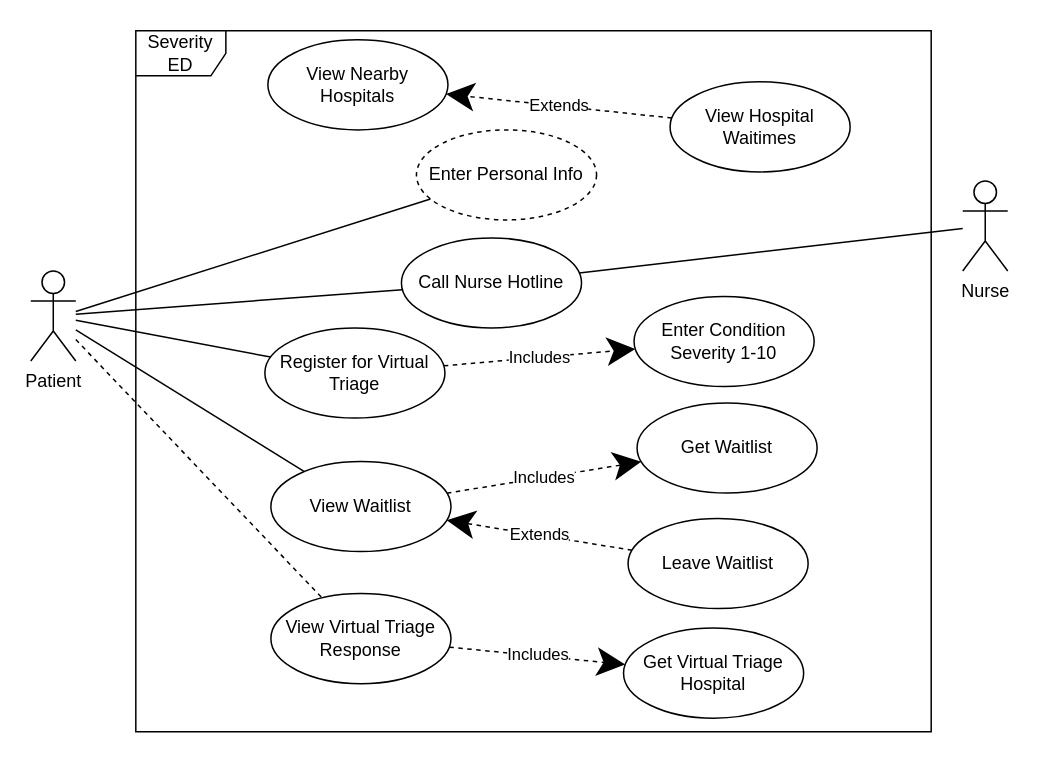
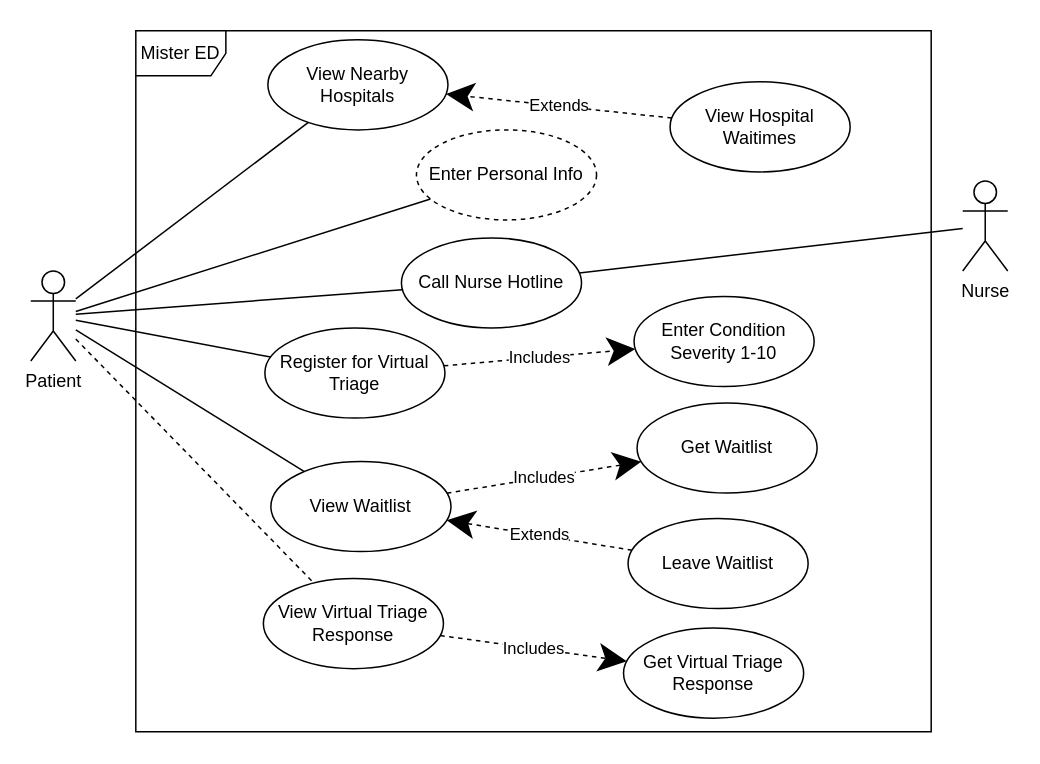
(181, 53) -> (181, 53)
none -> (192, 211)
(361, 638) -> (353, 623)
(713, 673) -> (713, 673)
